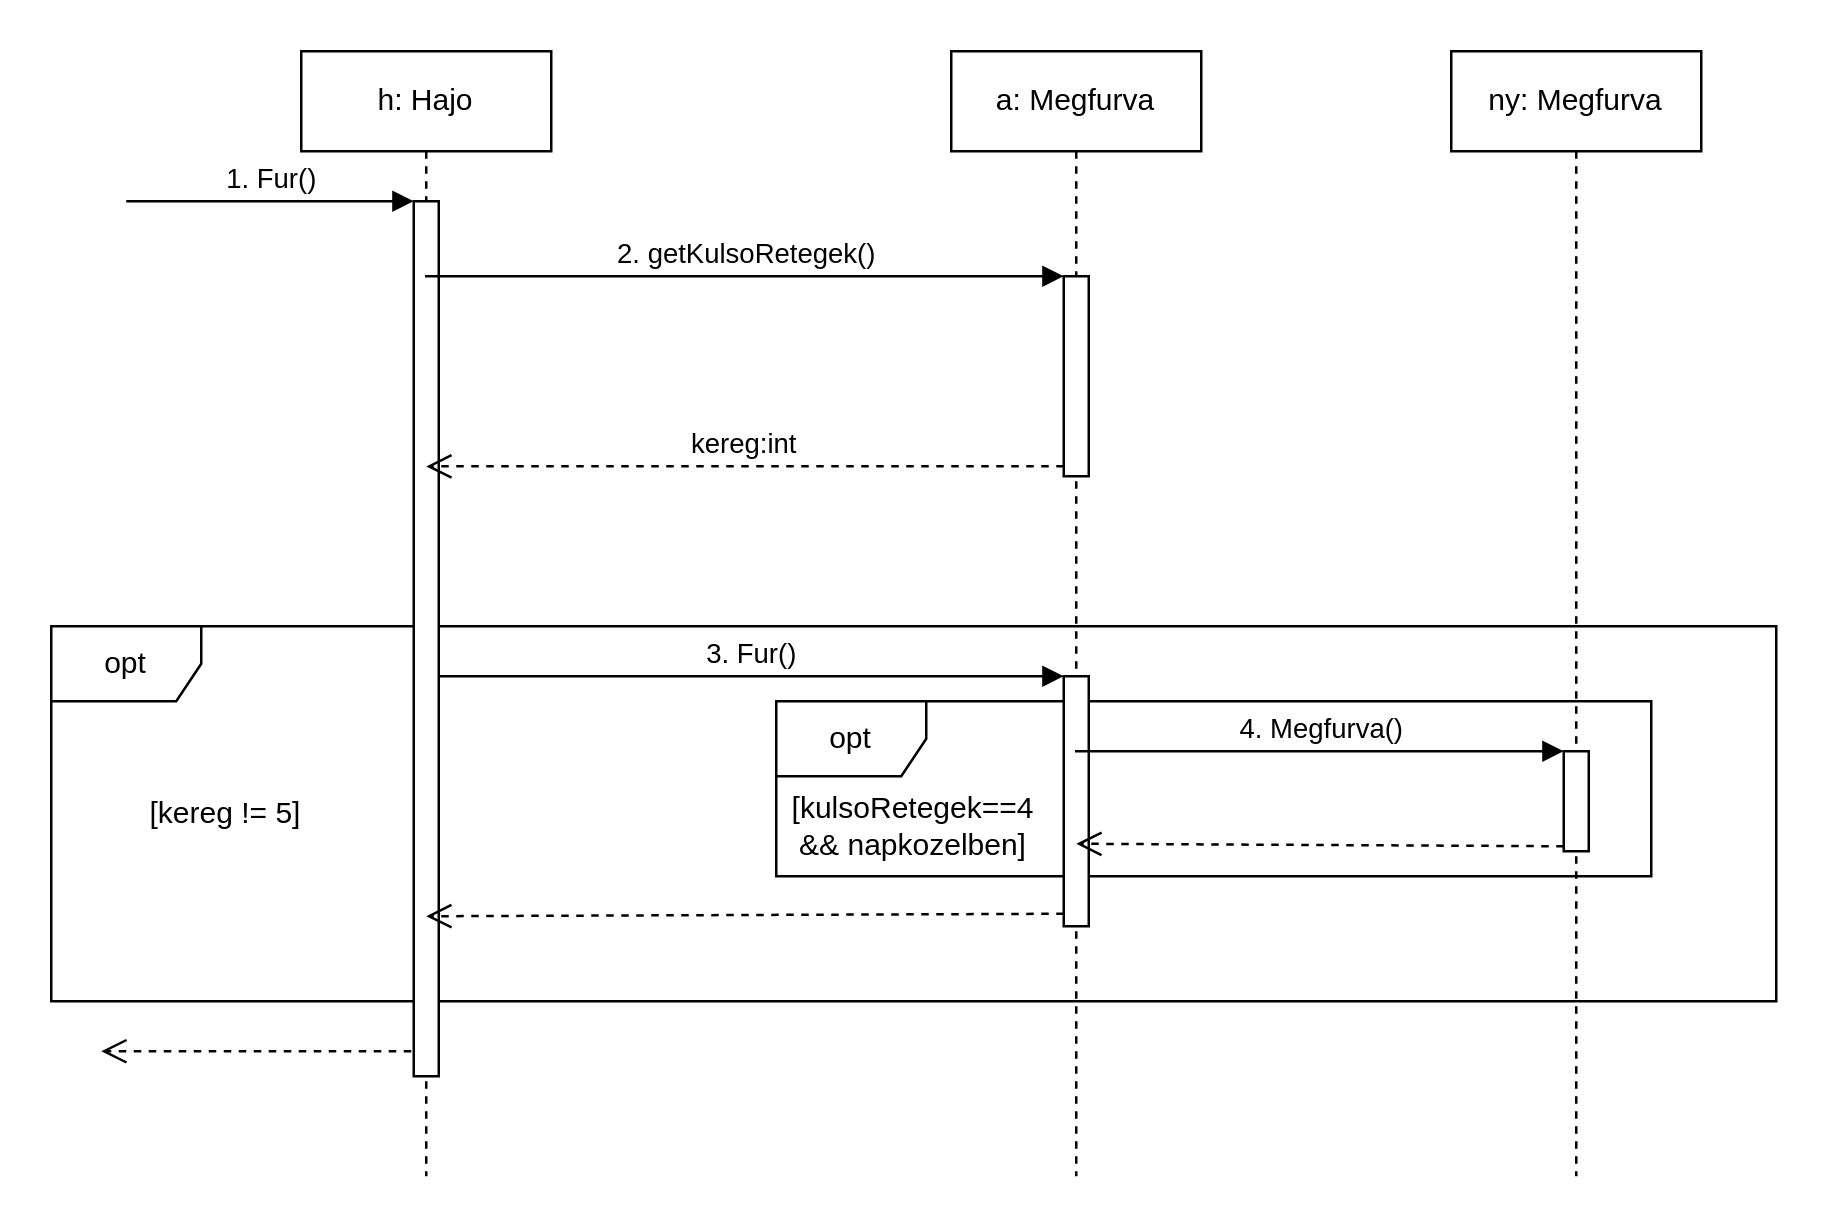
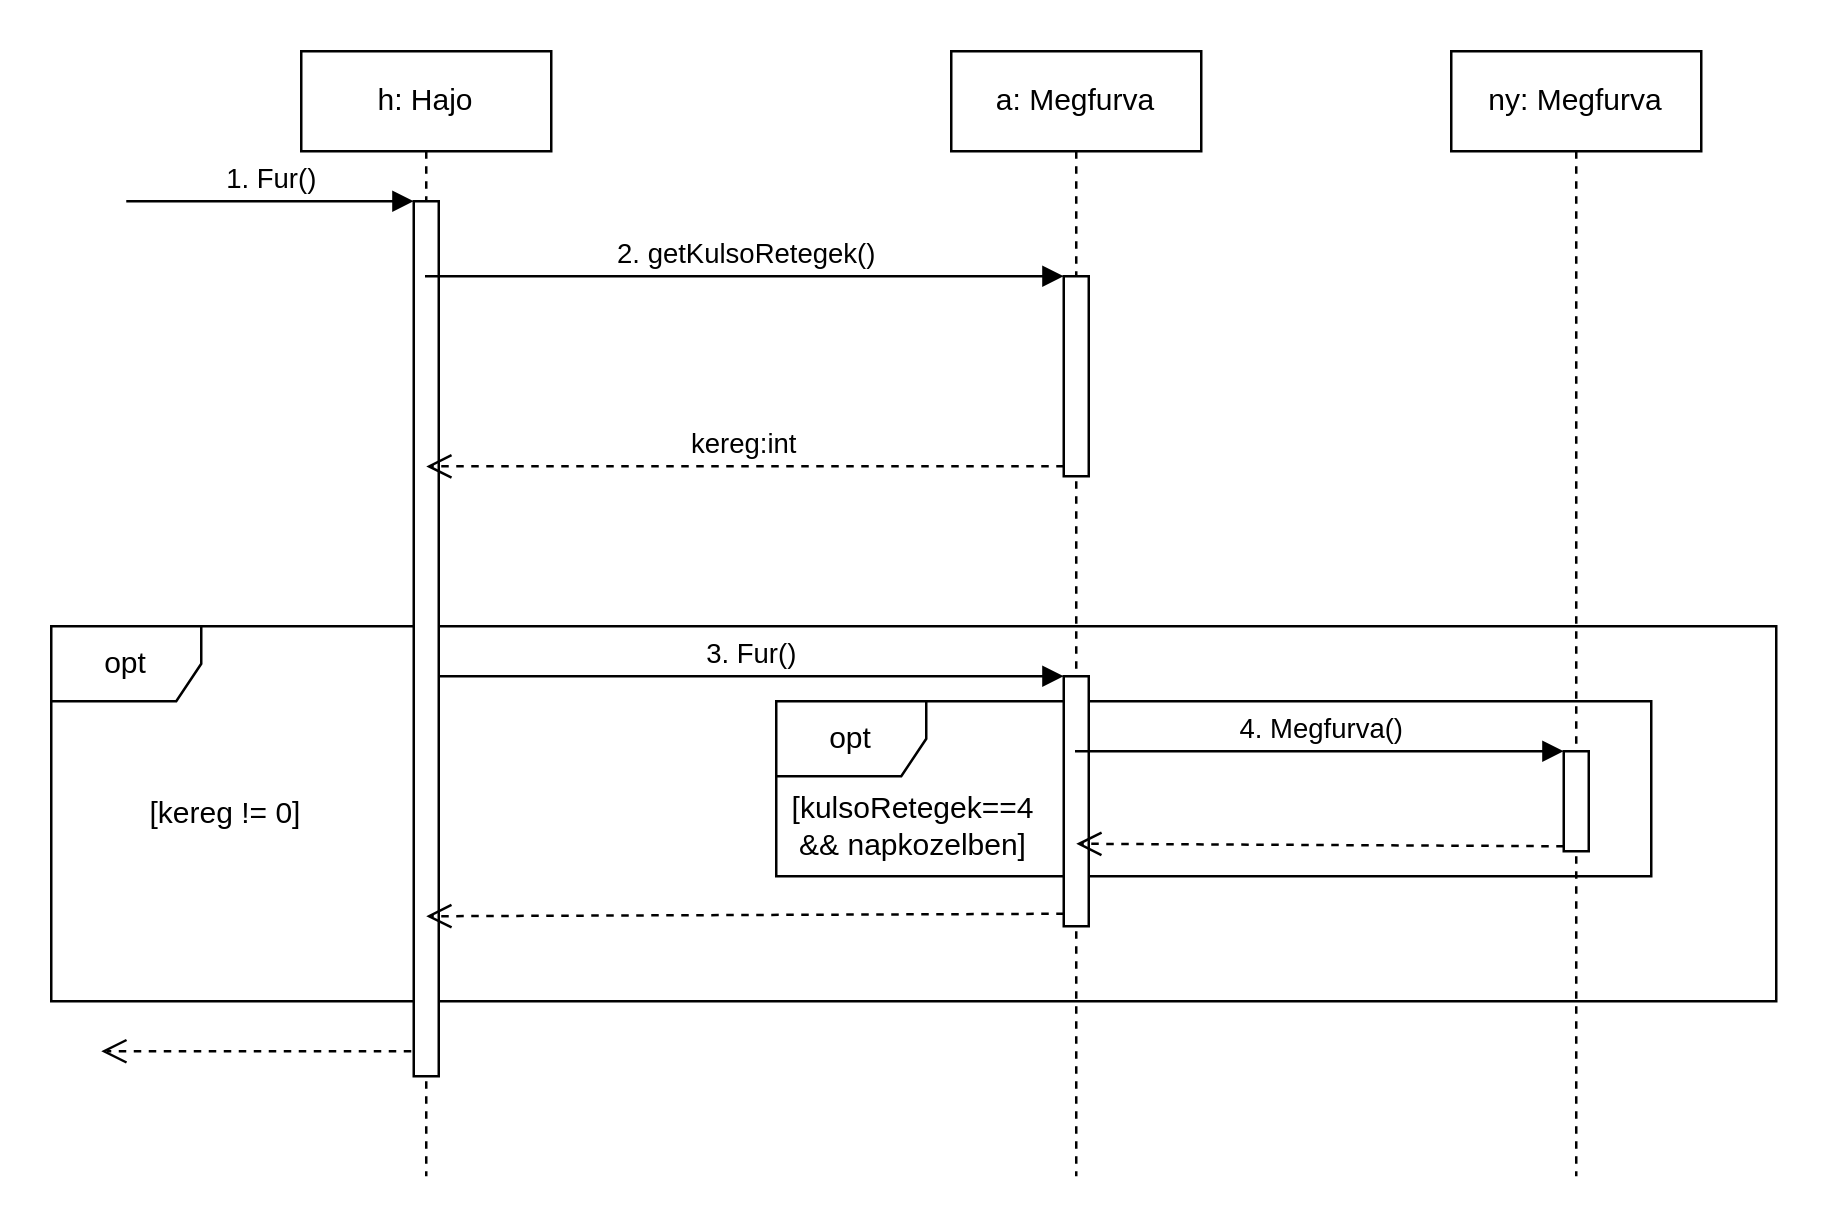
(226, 814) -> (226, 814)
